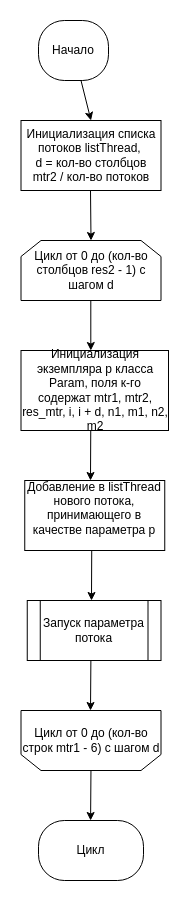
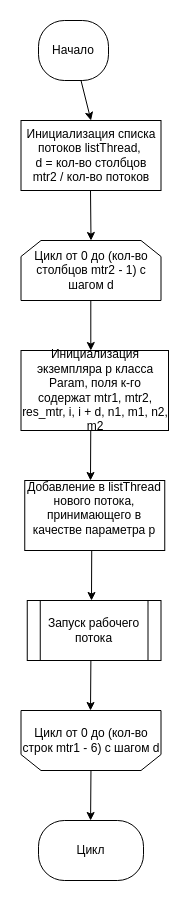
(92, 271) -> (92, 271)
(94, 631) -> (94, 631)
